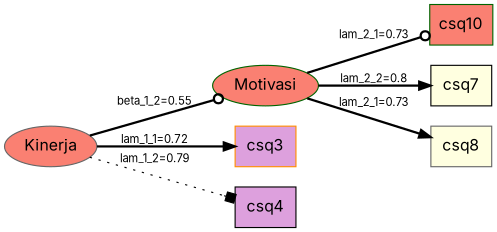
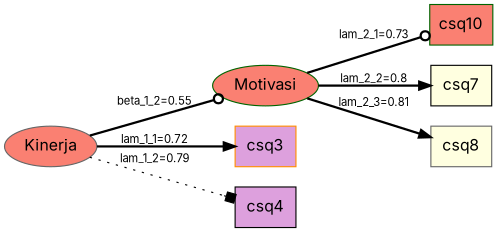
(374, 103) -> (374, 103)
